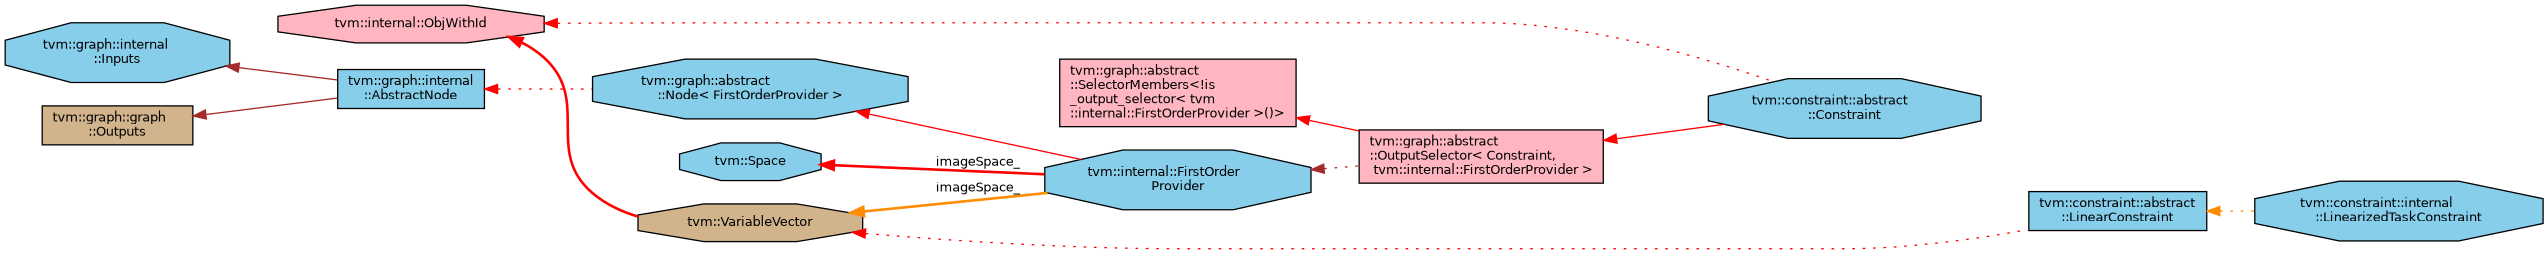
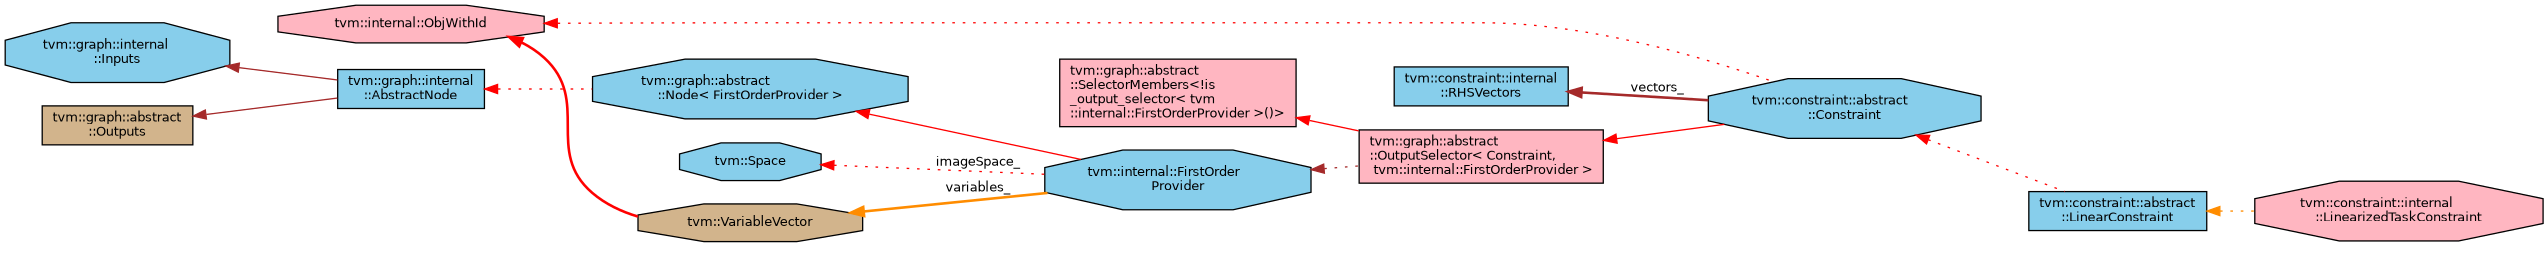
none -> (1481, 86)
(118, 125) -> (118, 125)
(939, 170) -> (939, 170)
(977, 188) -> (977, 188)
(2399, 211) -> (2399, 211)
(1448, 249) -> (1996, 166)
